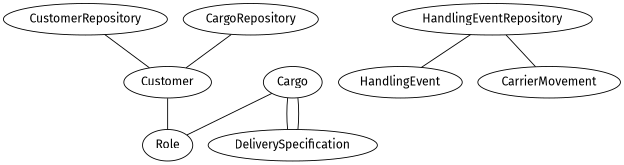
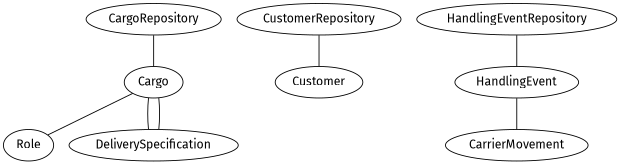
(209, 51) -> (154, 51)
(521, 51) -> (517, 114)
(168, 114) -> none
